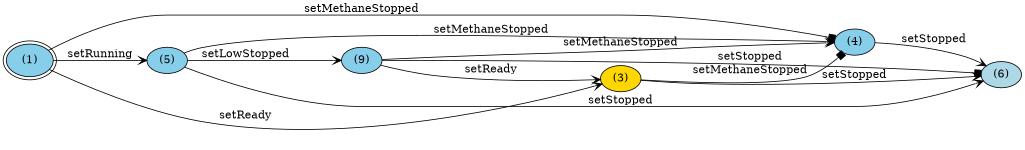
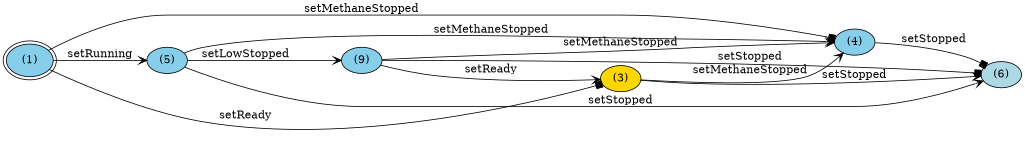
(928, 48) -> (928, 48)
(742, 83) -> (742, 83)
(319, 129) -> (319, 129)
